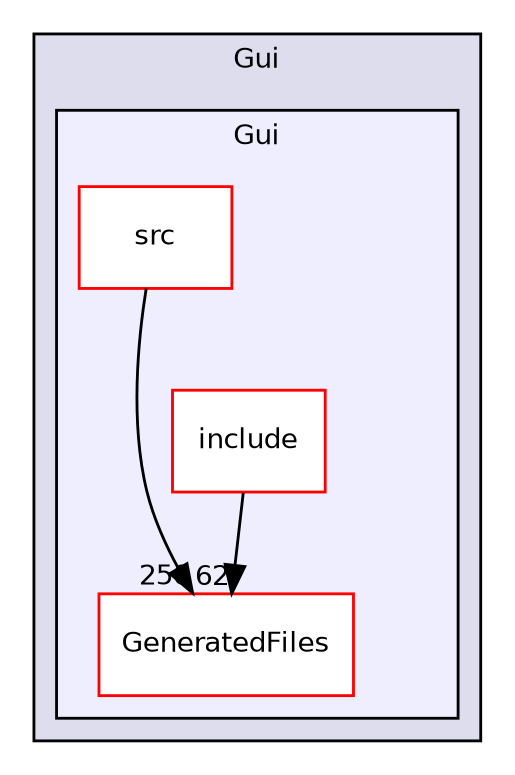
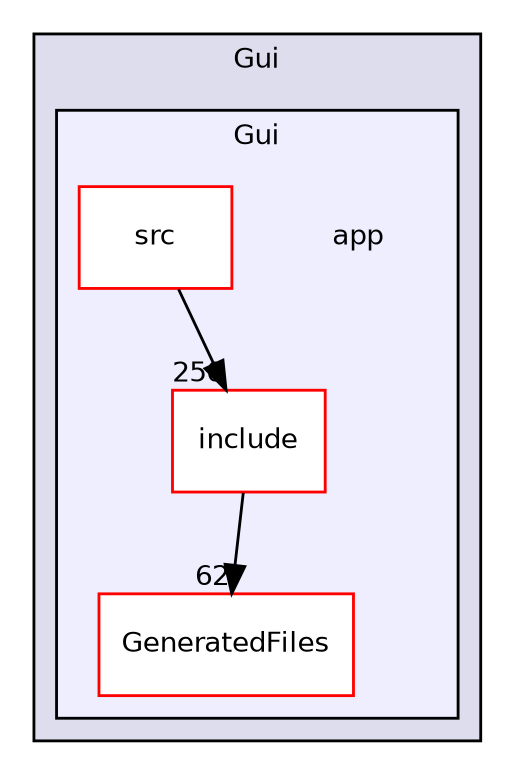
none -> (359, 238)
(138, 432) -> (196, 327)
